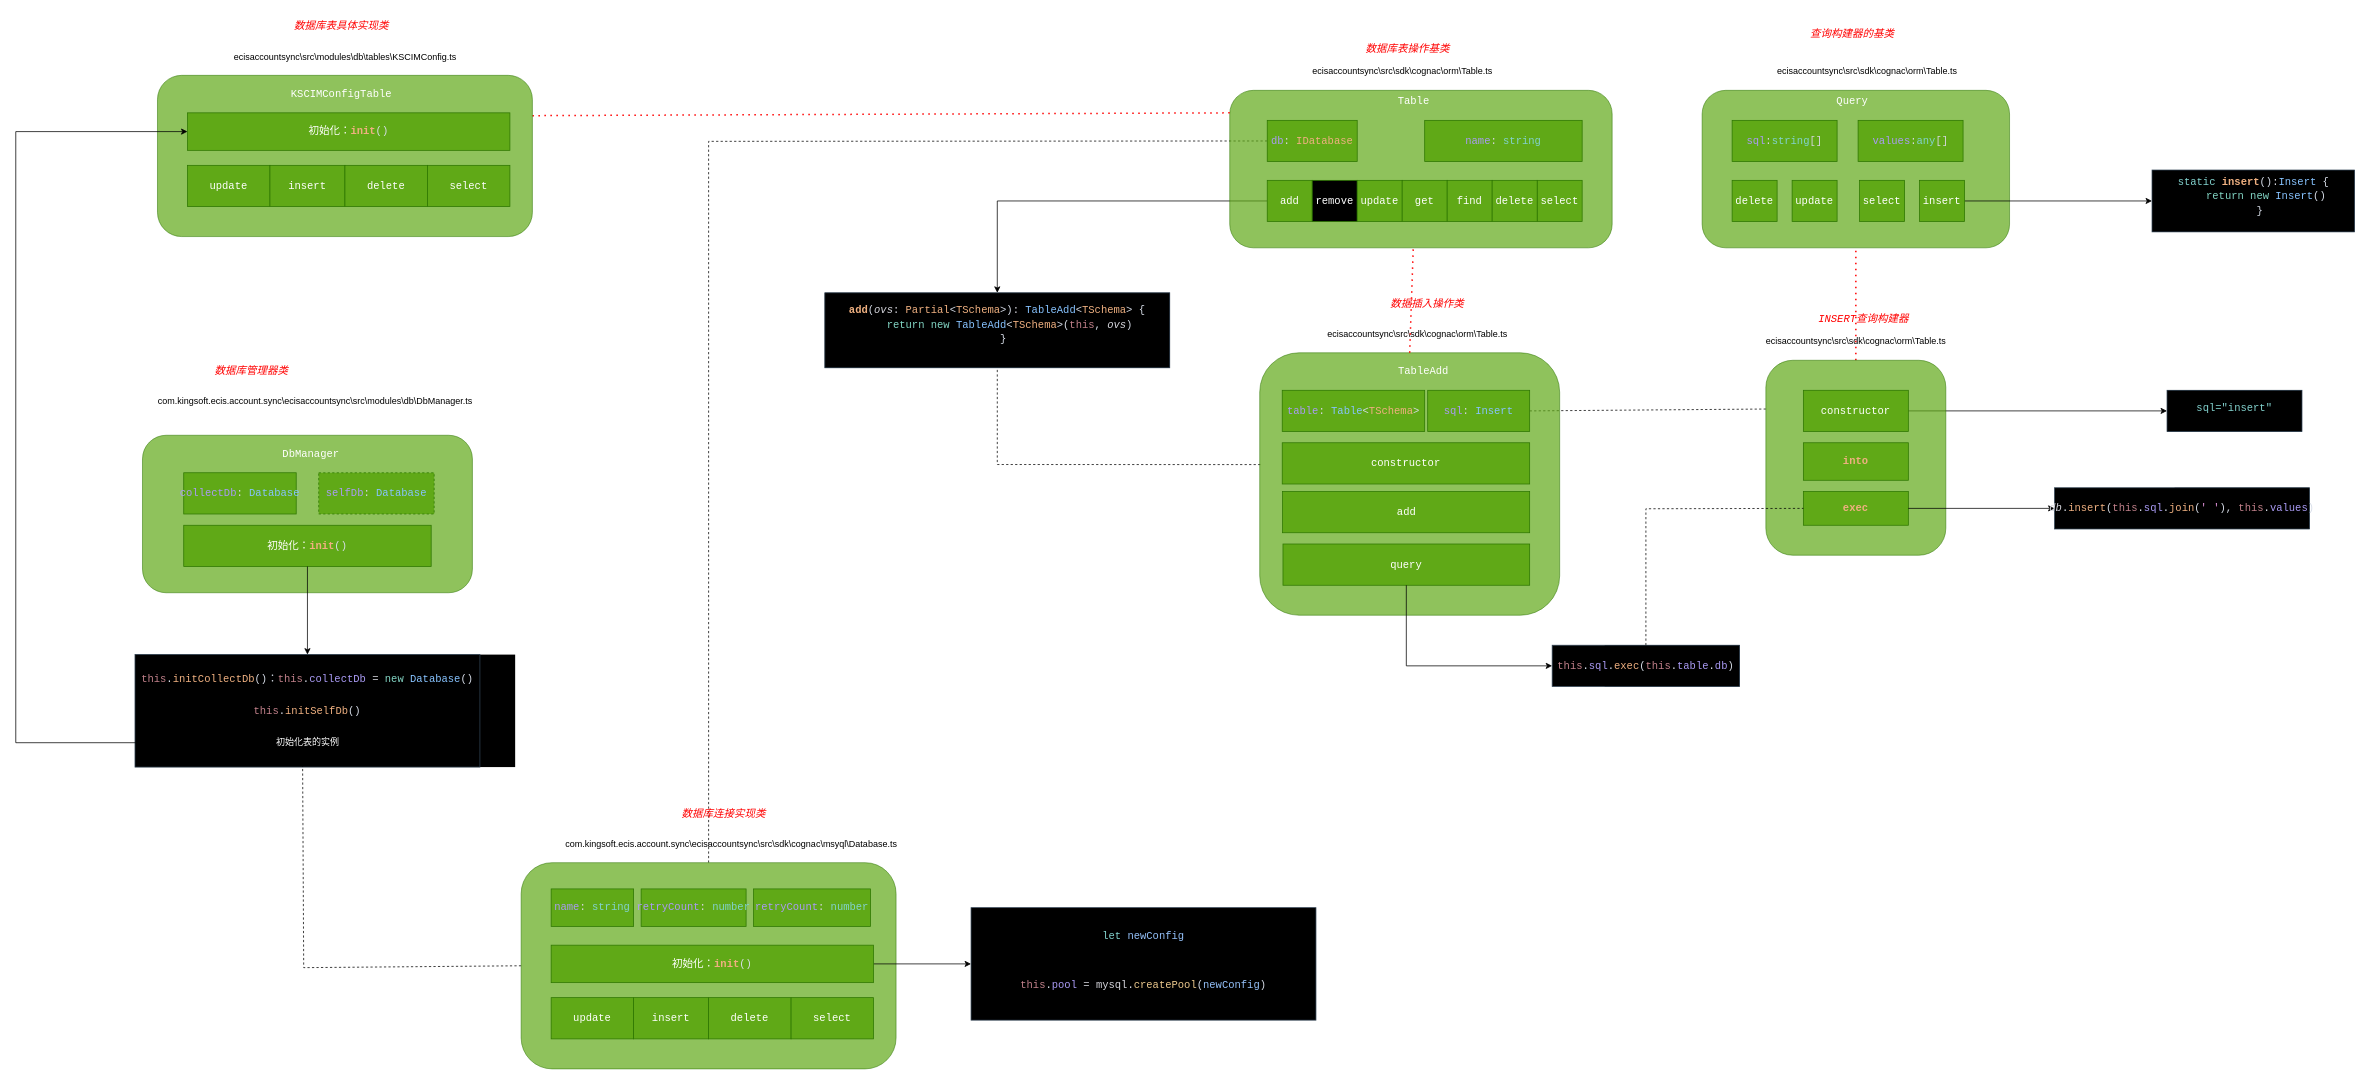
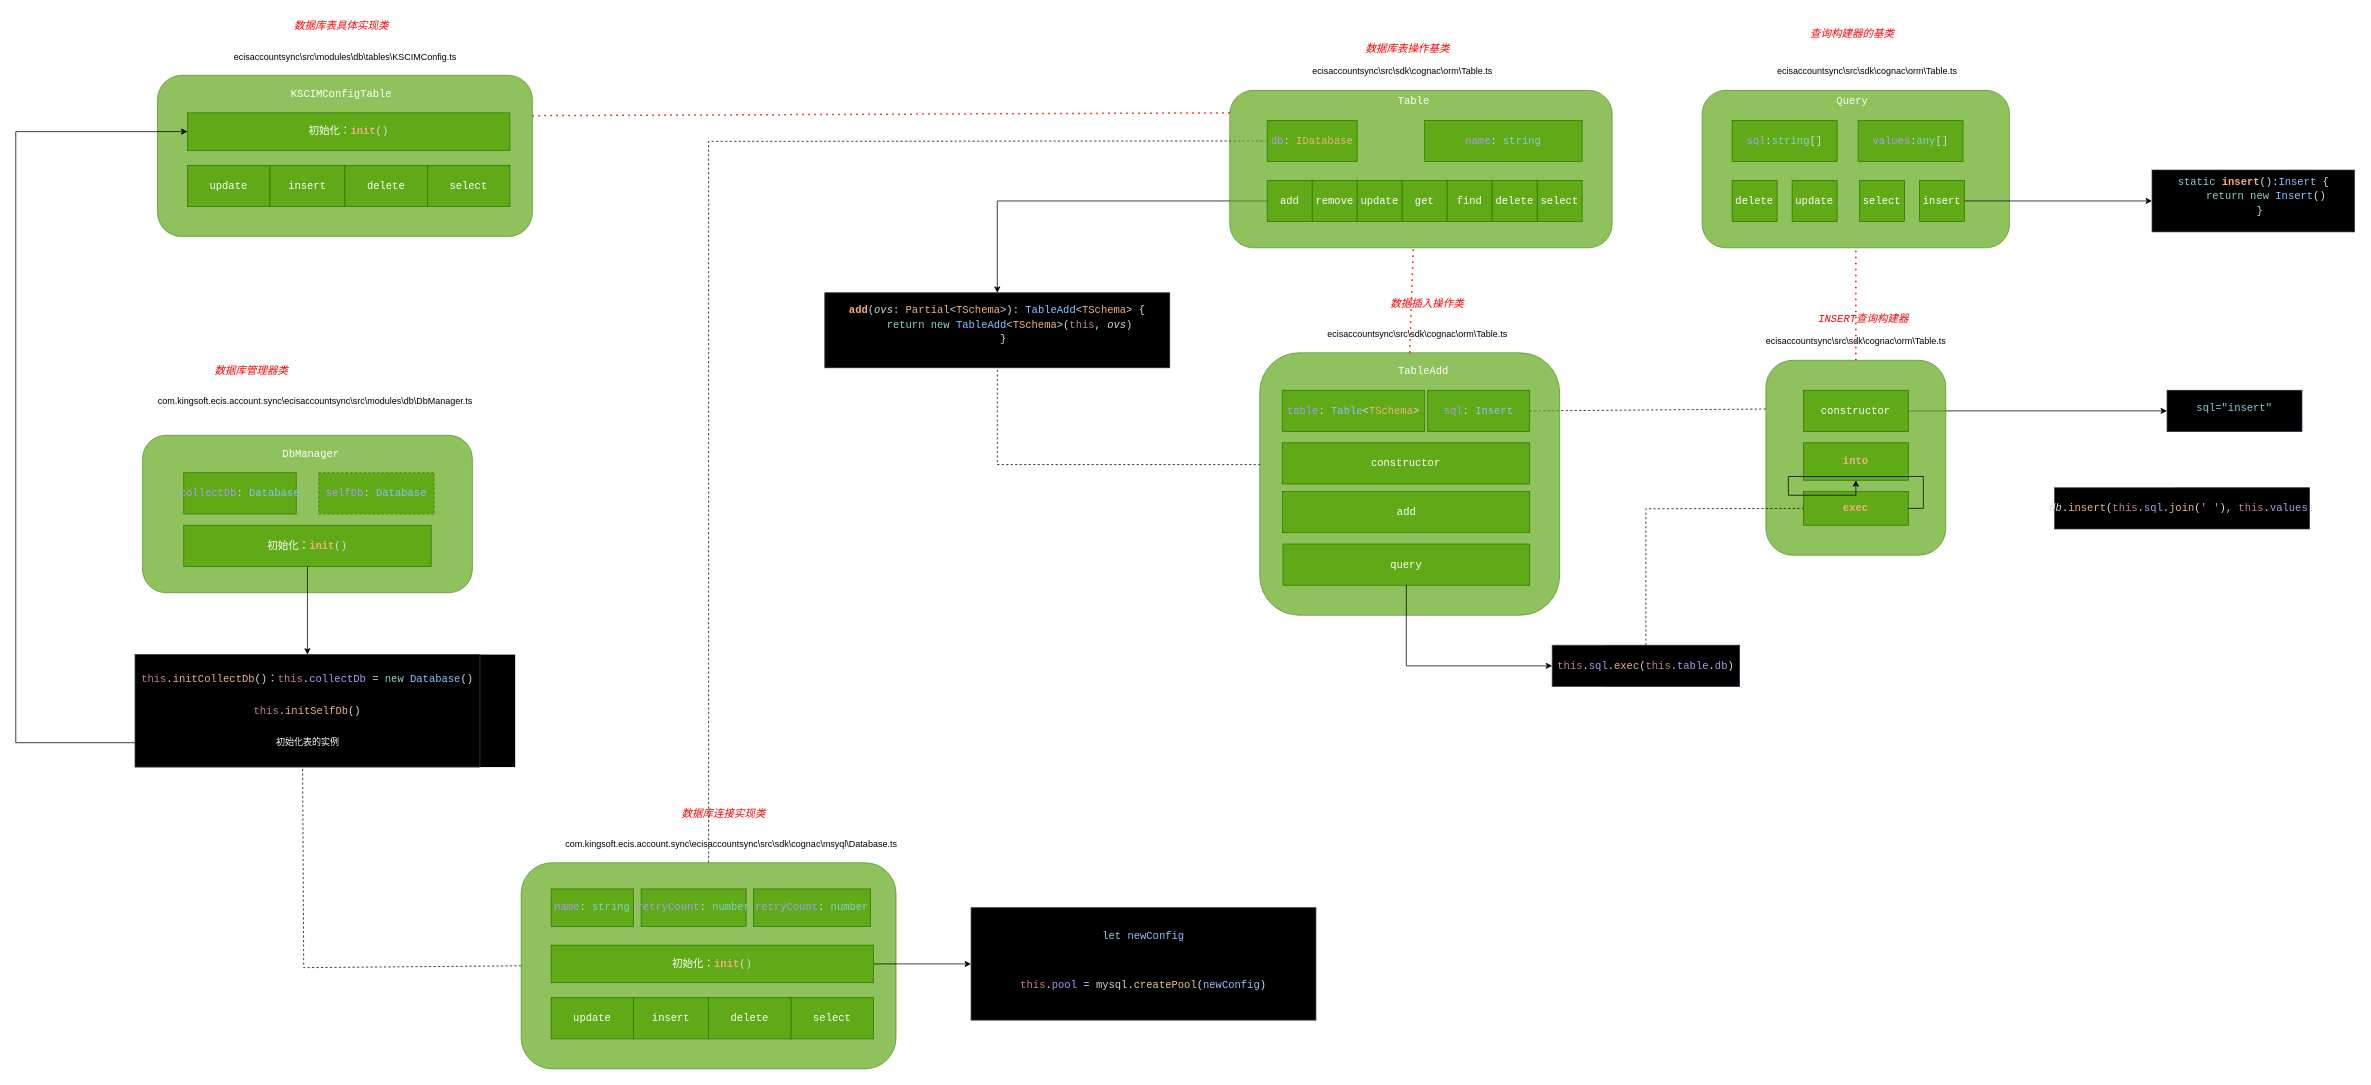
(1335, 201) -> (1335, 201)
(1997, 509) -> (1855, 477)
